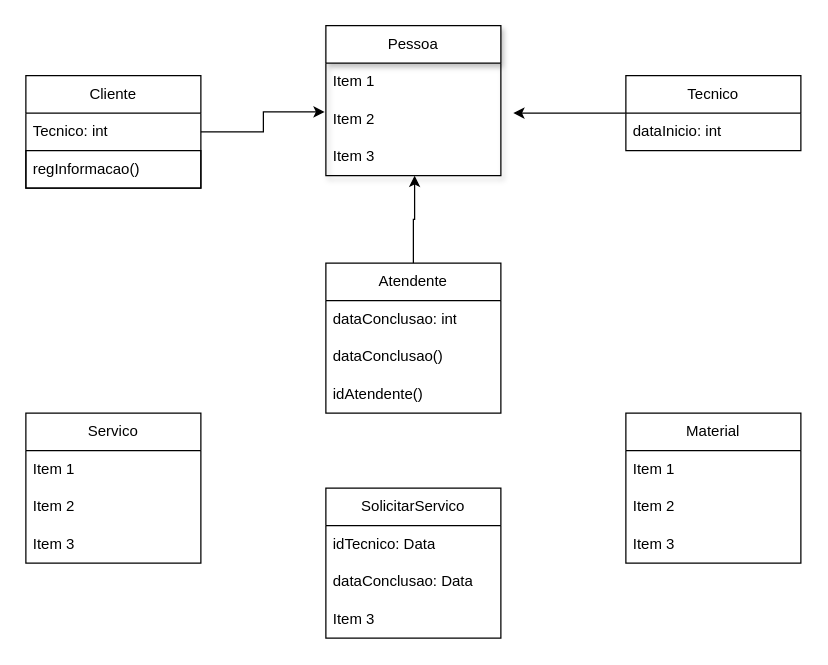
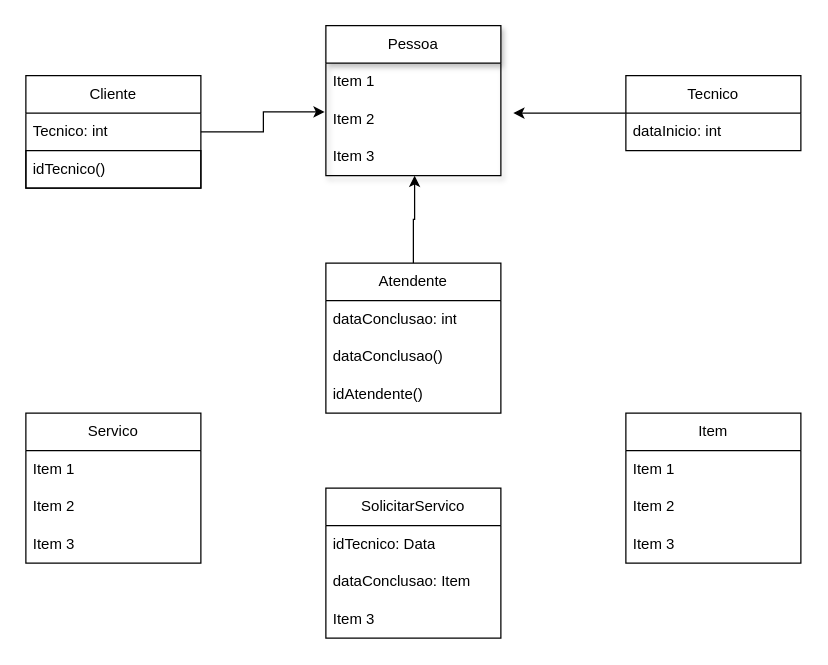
(96, 169) -> (75, 169)
(713, 432) -> (713, 432)
(407, 582) -> (407, 582)
